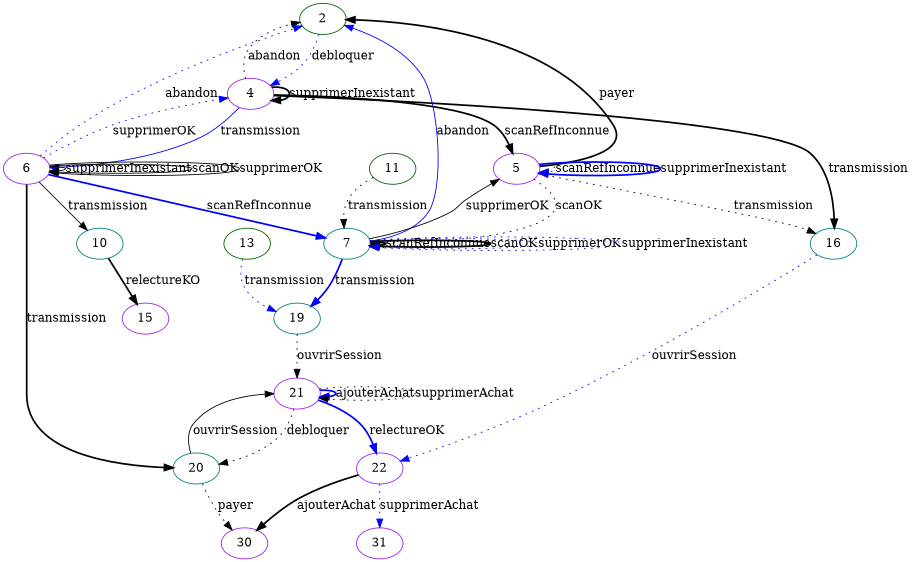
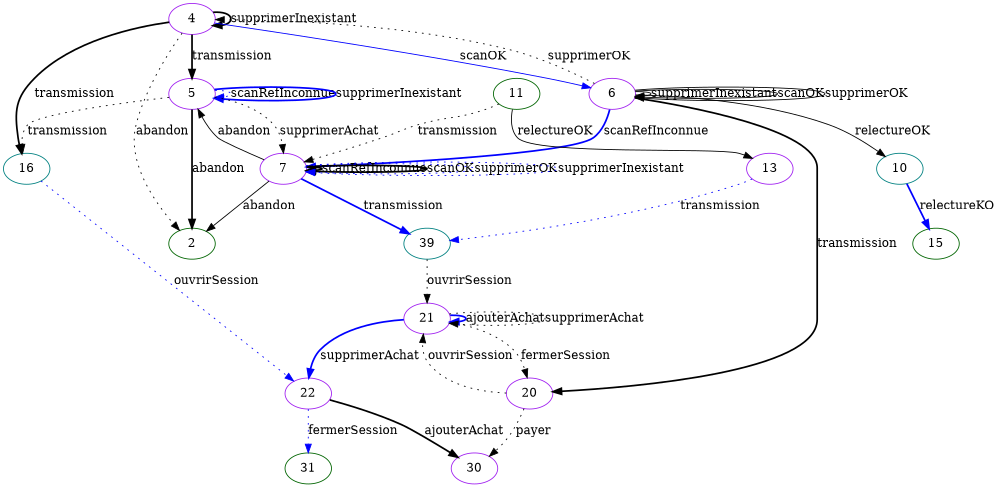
(304, 63) -> none
(161, 80) -> none
(617, 94) -> (218, 169)
(128, 120) -> (413, 32)
(260, 131) -> (484, 56)
(557, 131) -> (232, 56)
(437, 134) -> (241, 203)
none -> (616, 150)
(108, 206) -> (893, 131)
(508, 206) -> (244, 131)
(579, 206) -> (329, 131)
(247, 244) -> (770, 169)
(347, 244) -> (283, 169)
(120, 277) -> (916, 202)
(146, 319) -> (936, 244)
(297, 319) -> (427, 244)
(212, 408) -> (454, 382)
(318, 431) -> (566, 356)
(407, 431) -> (370, 356)
(196, 468) -> (530, 394)
(429, 506) -> (353, 431)
(380, 543) -> (308, 468)
